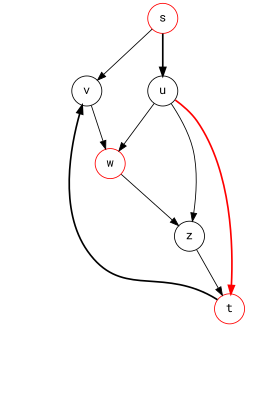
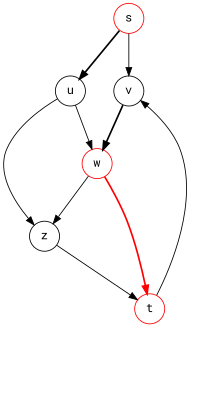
(97, 123) -> (115, 124)
(224, 185) -> (130, 229)
(88, 251) -> (186, 197)
